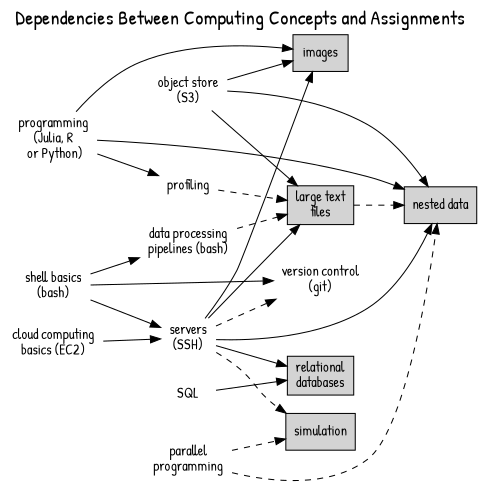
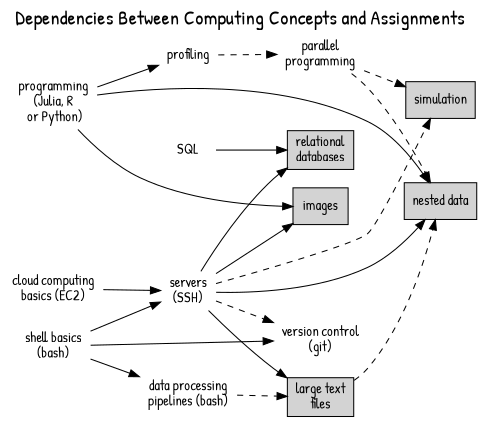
(188, 91) -> none
(248, 194) -> (242, 55)
